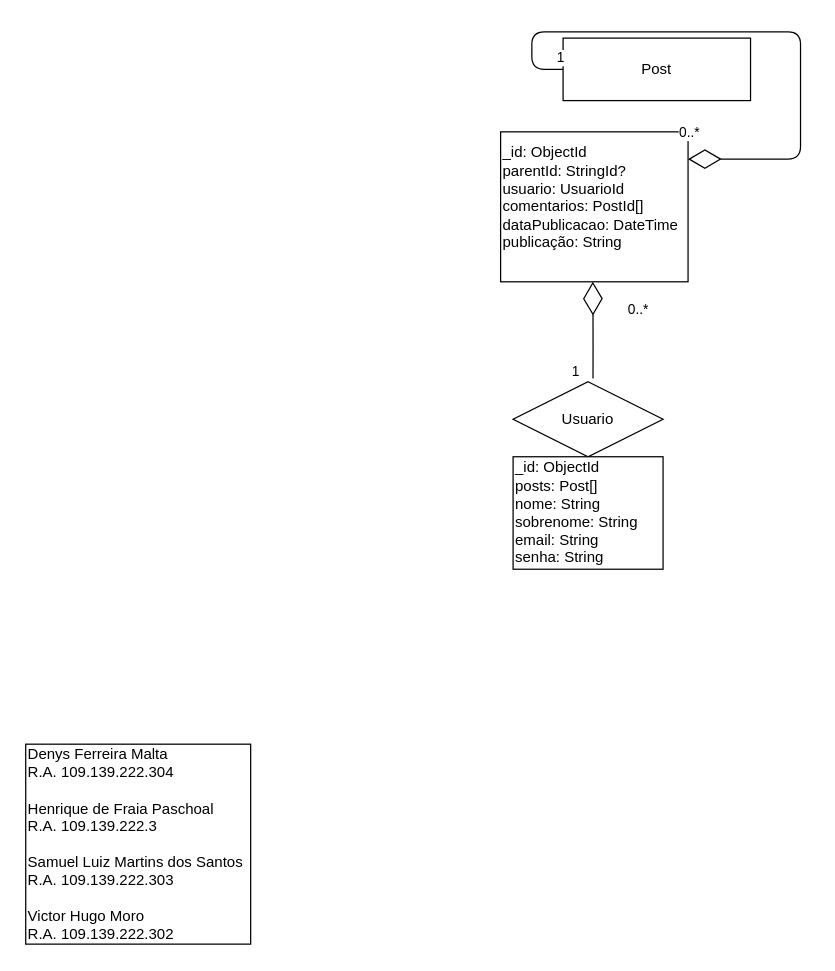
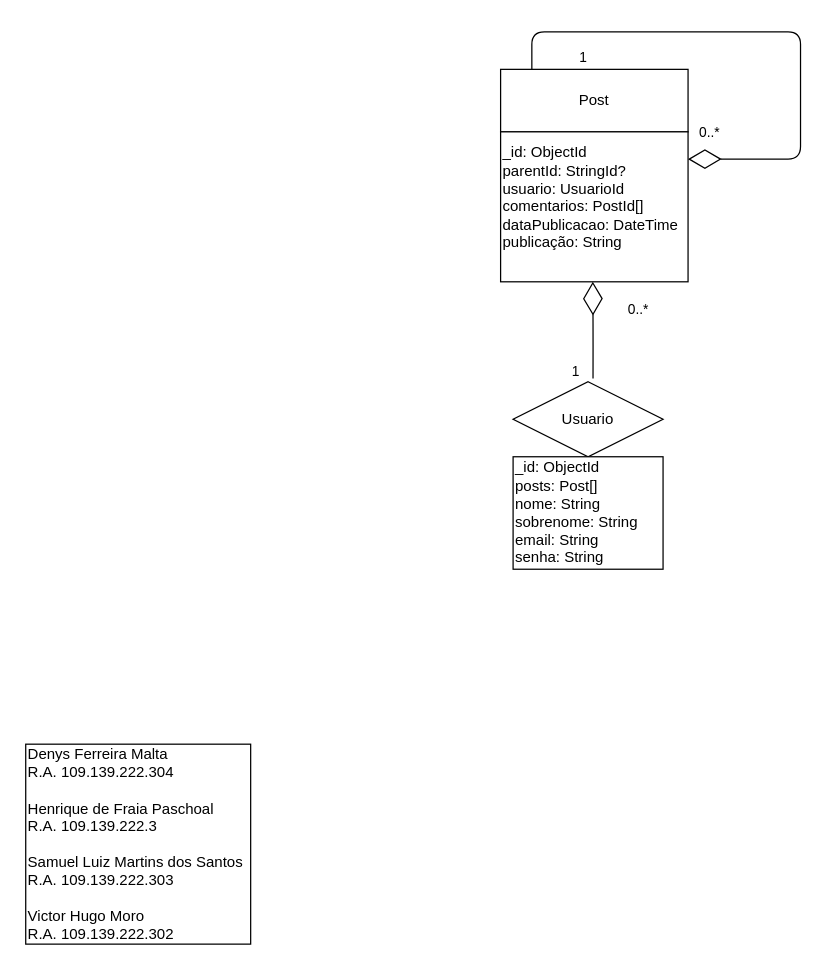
(657, 69) -> (594, 101)
